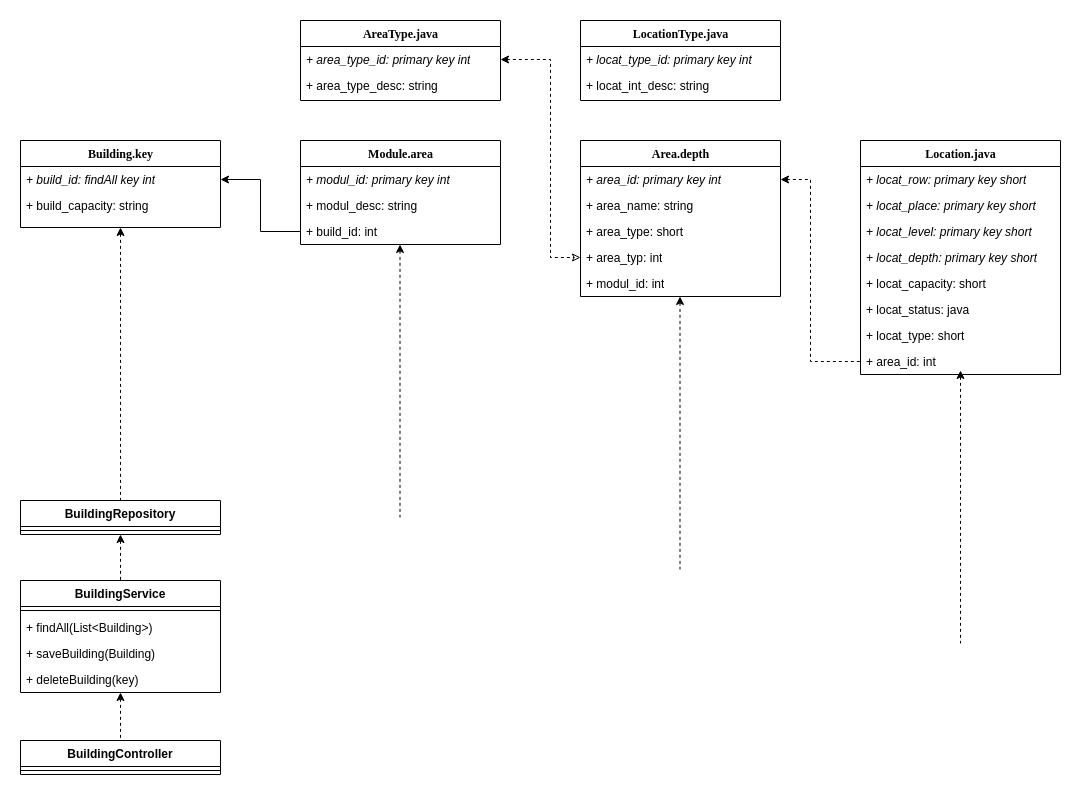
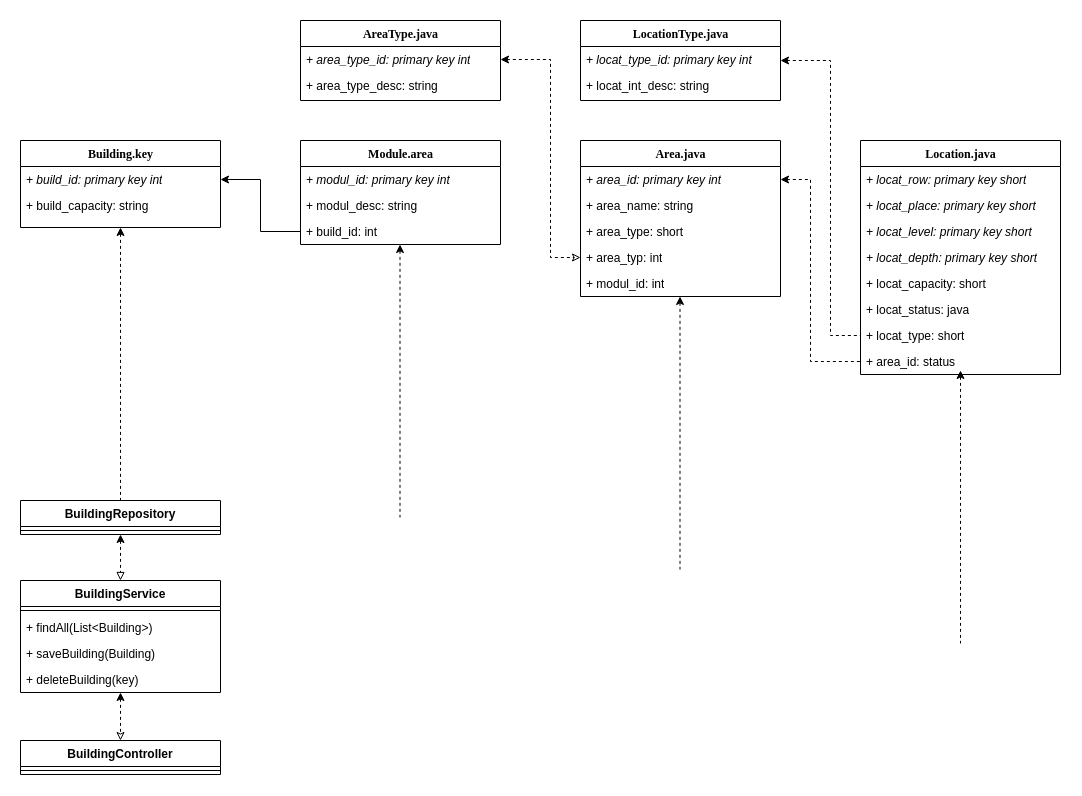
(681, 155) -> (681, 155)
(100, 181) -> (103, 181)
none -> (831, 191)
(906, 363) -> (917, 363)
(121, 574) -> (121, 571)
(121, 735) -> (121, 732)
